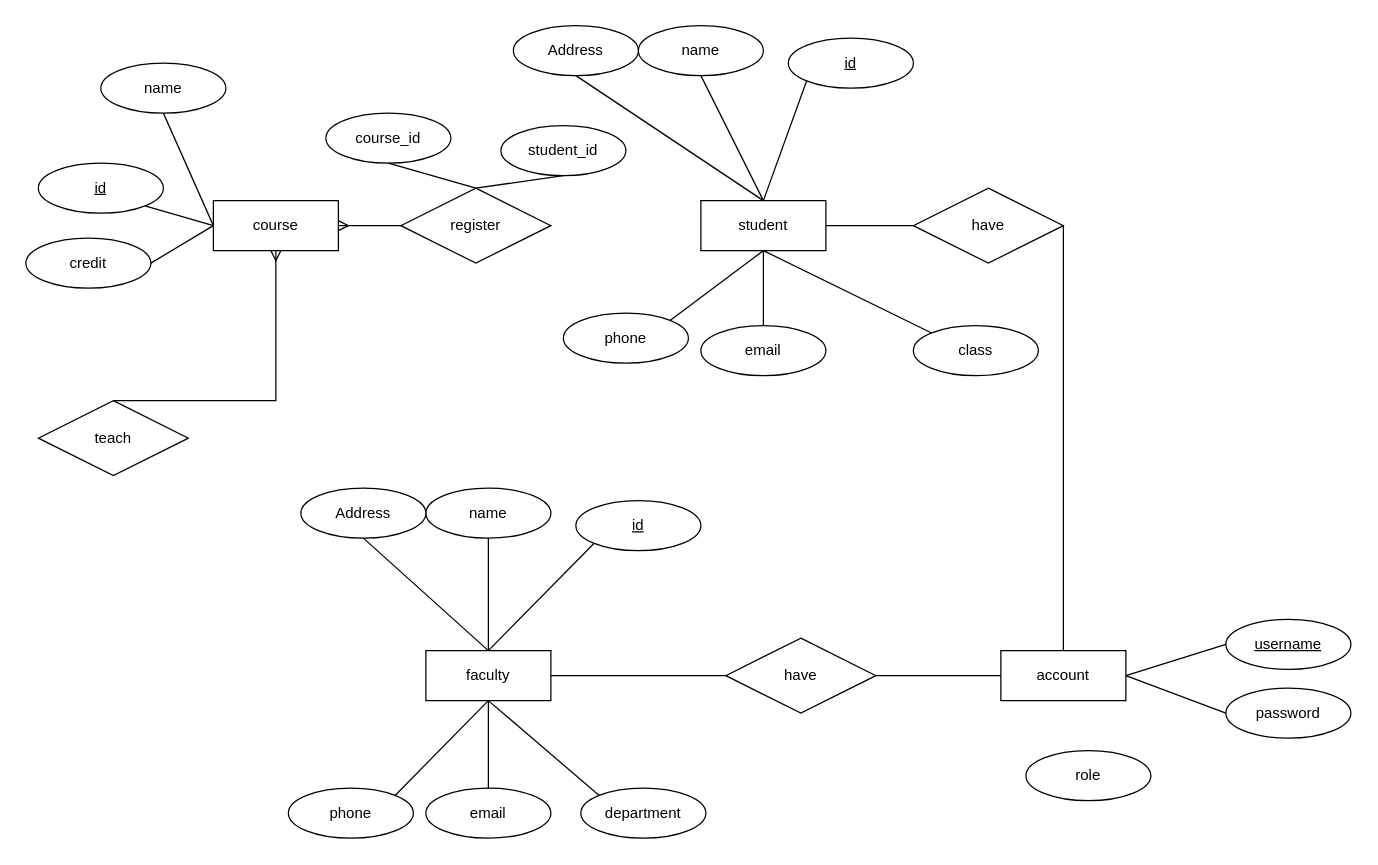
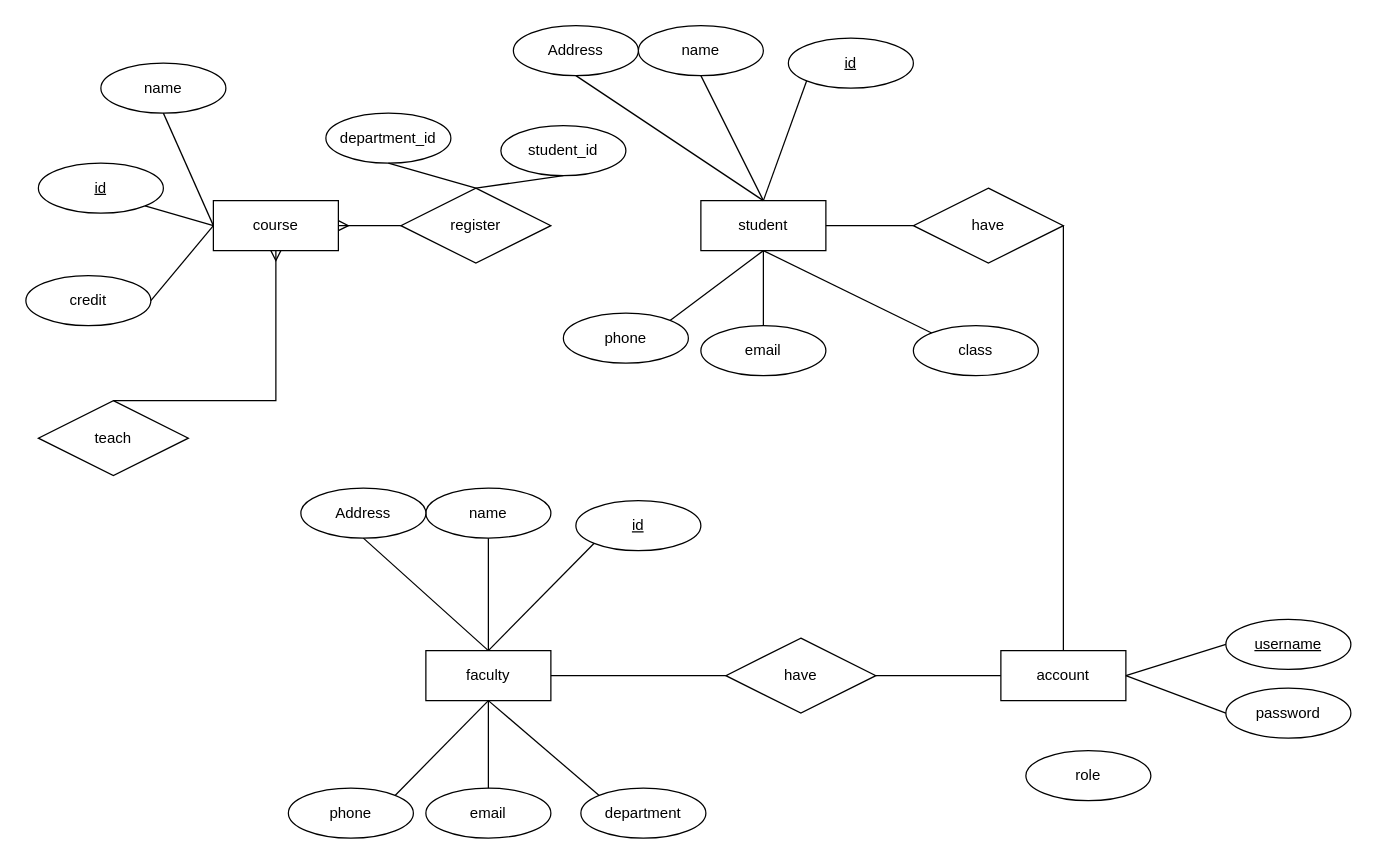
(388, 138) -> (388, 138)
(88, 263) -> (88, 301)
